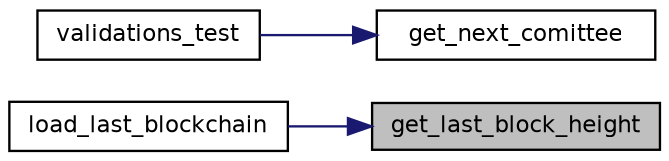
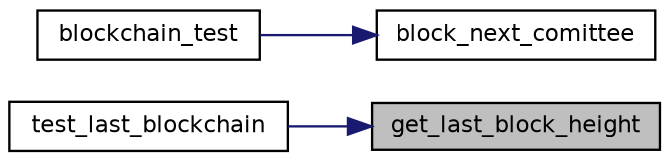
(149, 35) -> (149, 35)
(516, 35) -> (516, 35)
(149, 126) -> (149, 126)
